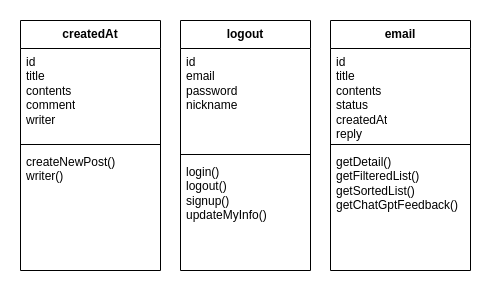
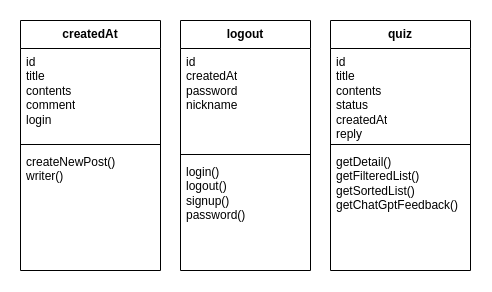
(401, 35) -> (401, 35)
(213, 84) -> (217, 84)
(53, 92) -> (53, 92)
(234, 194) -> (220, 194)
